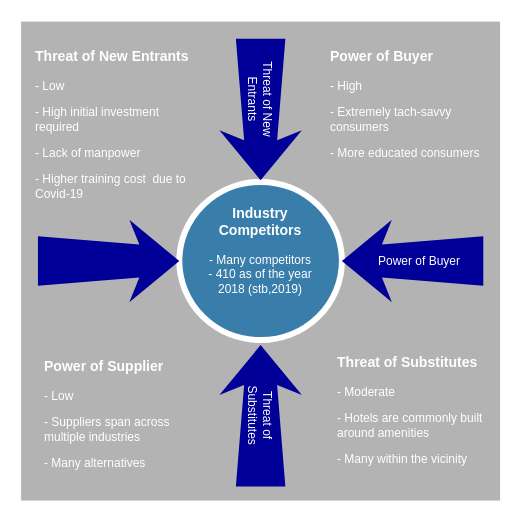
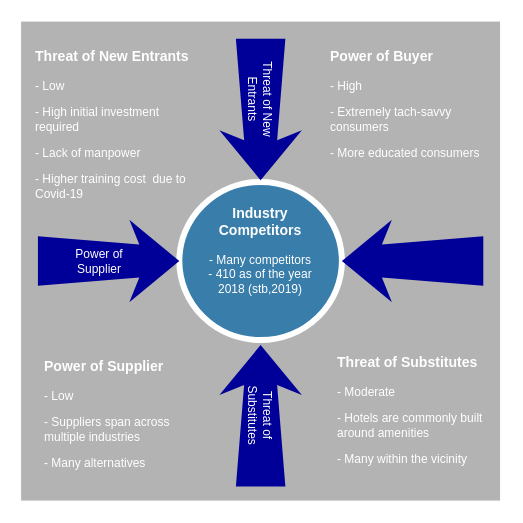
none -> (100, 261)
(420, 261) -> none
